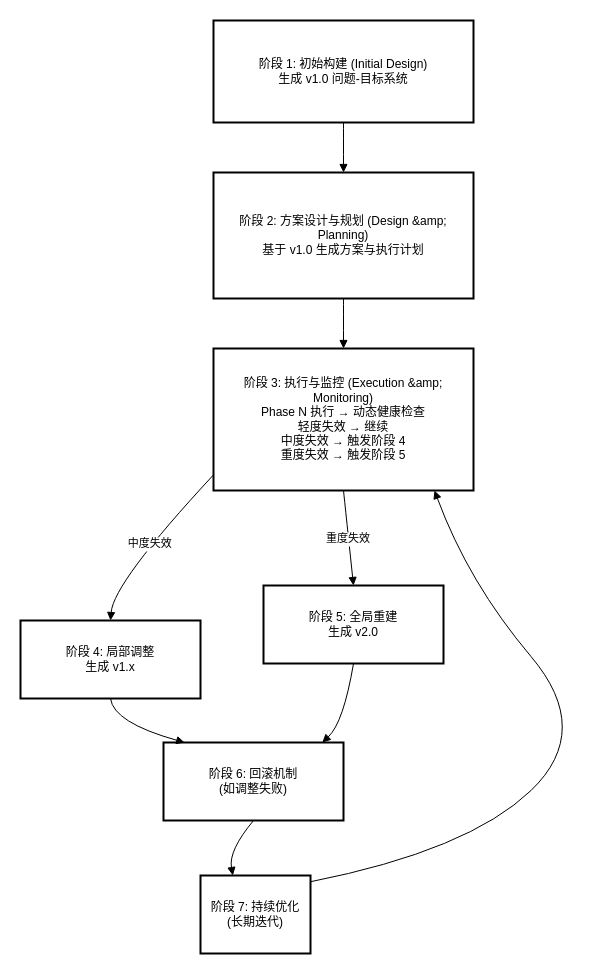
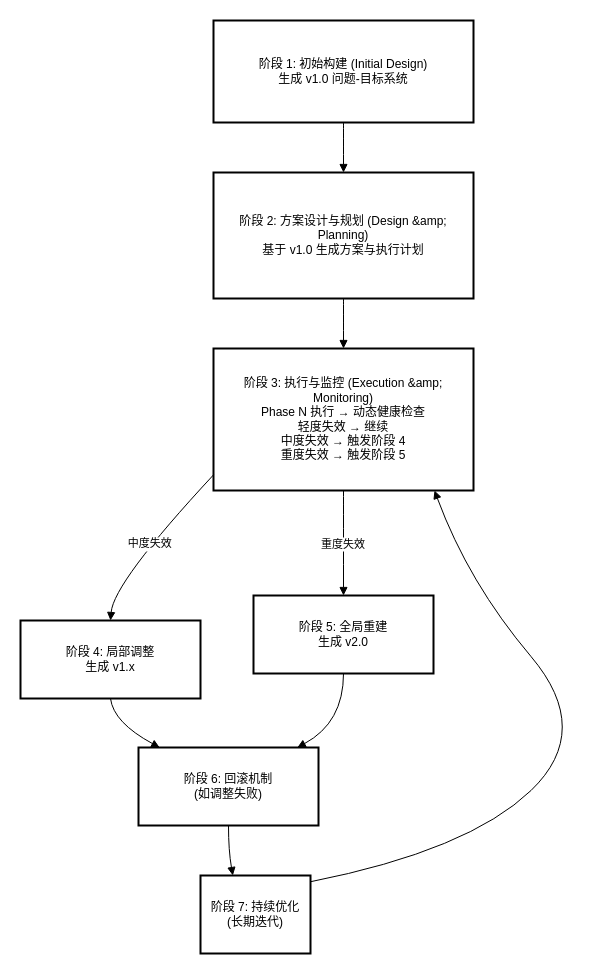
(354, 625) -> (344, 635)
(254, 782) -> (229, 787)
